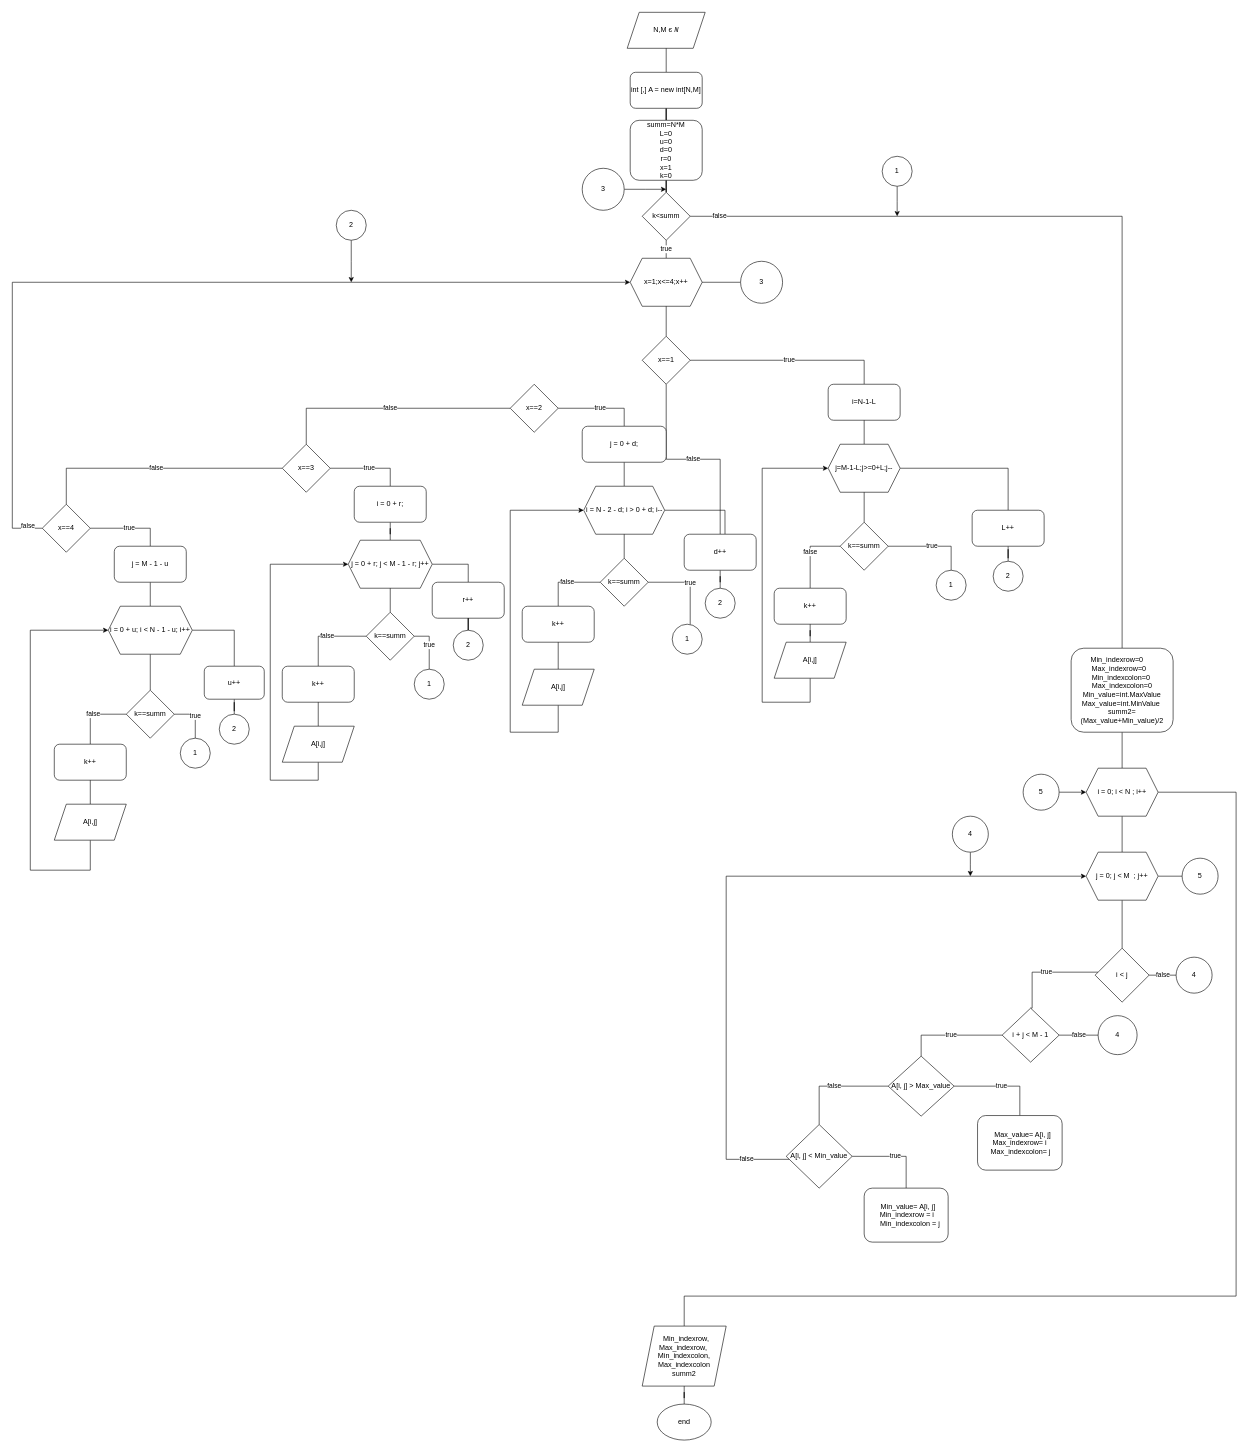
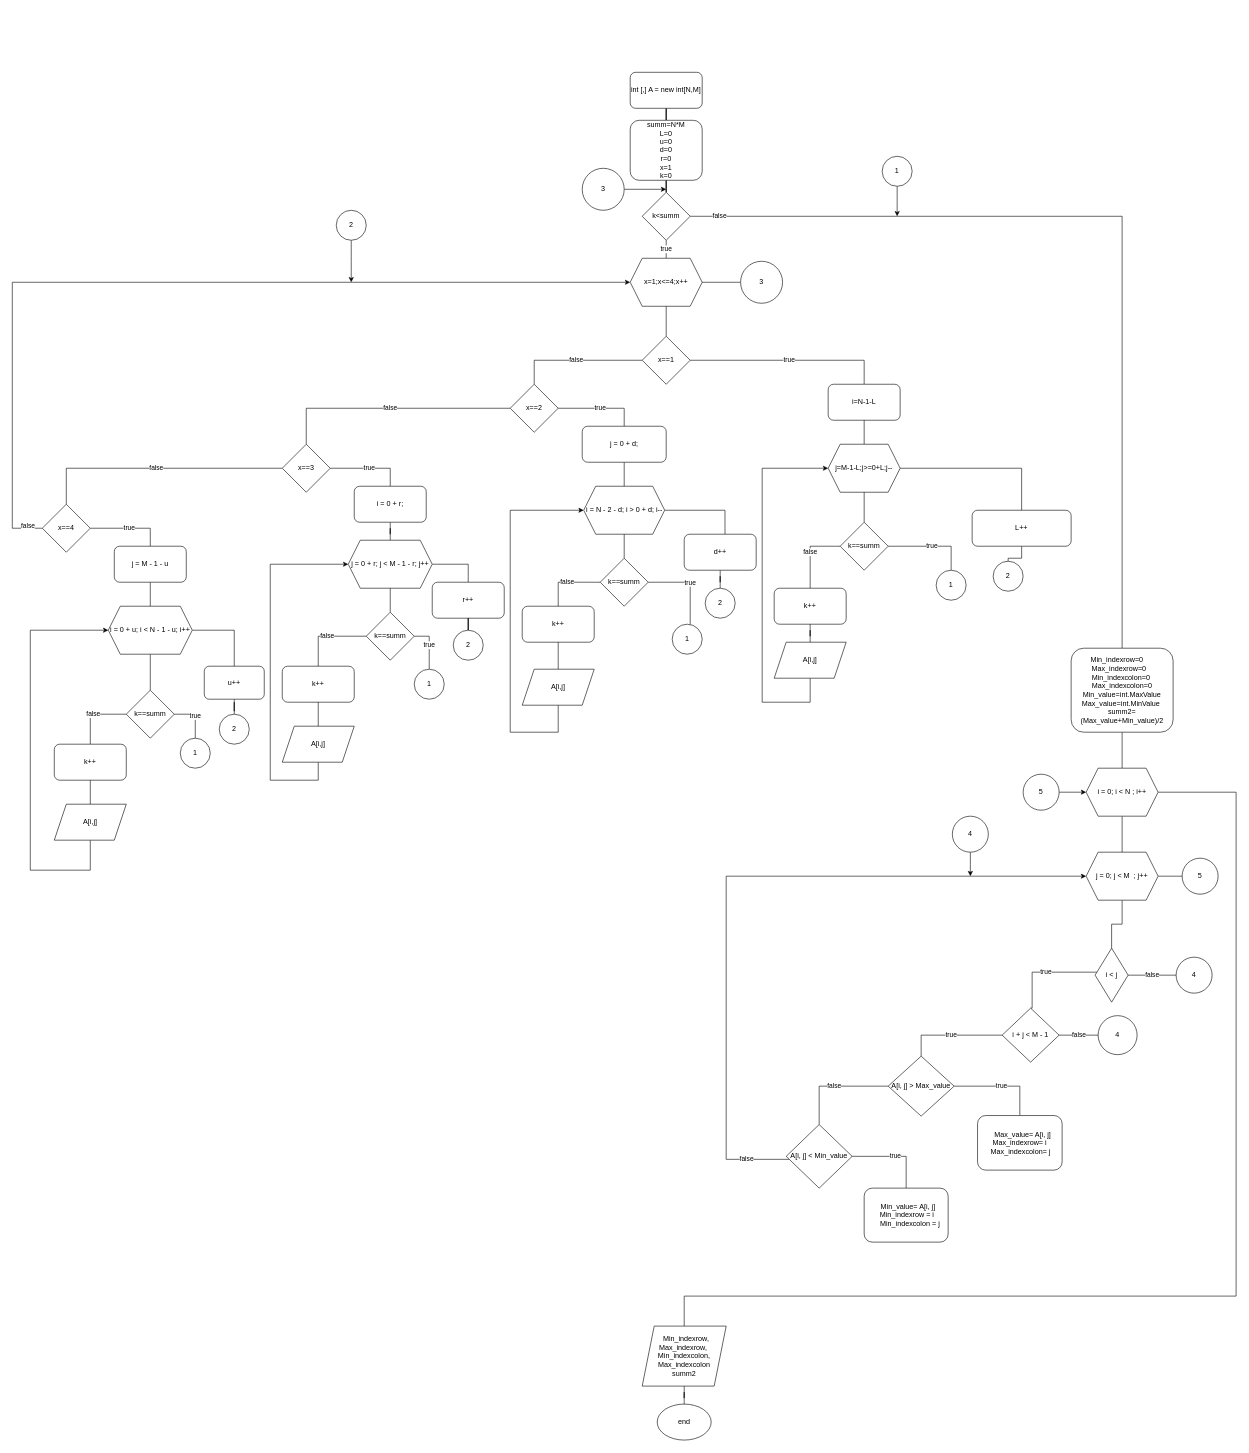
(666, 30) -> none
(666, 60) -> none
(720, 468) -> (576, 360)
(1008, 528) -> (1022, 528)
(1122, 975) -> (1112, 975)
